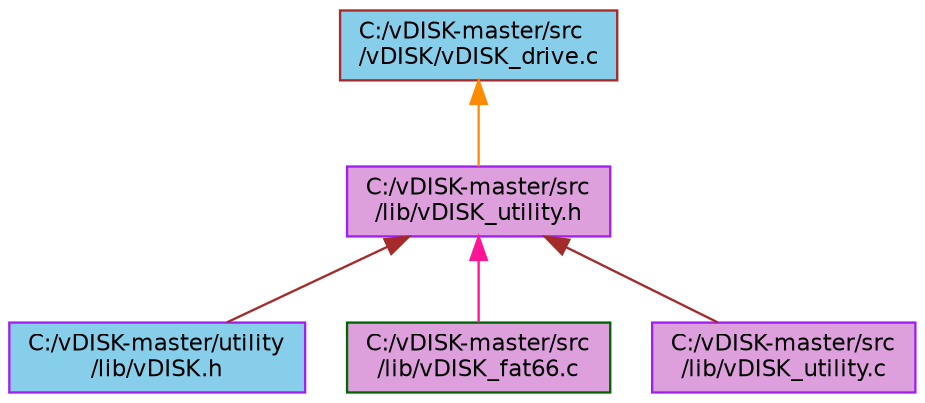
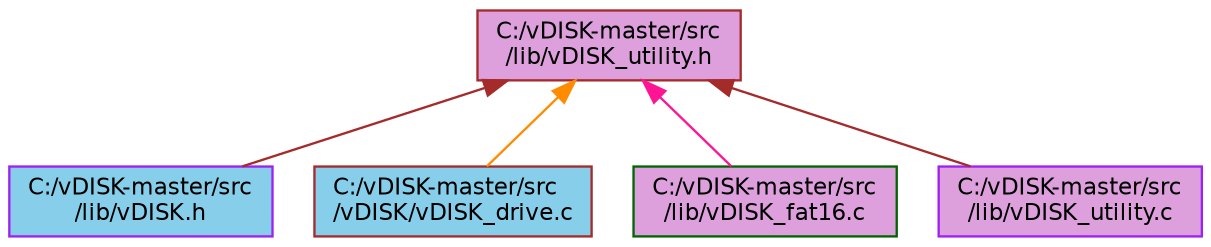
(479, 135) -> (523, 132)
(479, 201) -> (609, 45)
(157, 358) -> (141, 201)
(479, 358) -> (765, 201)
